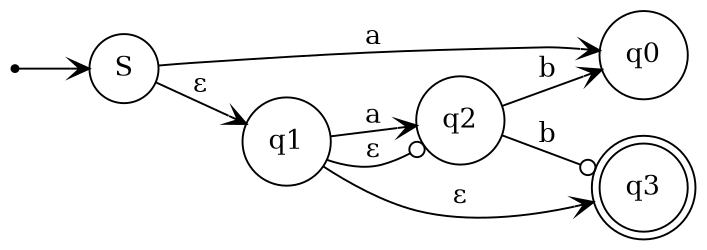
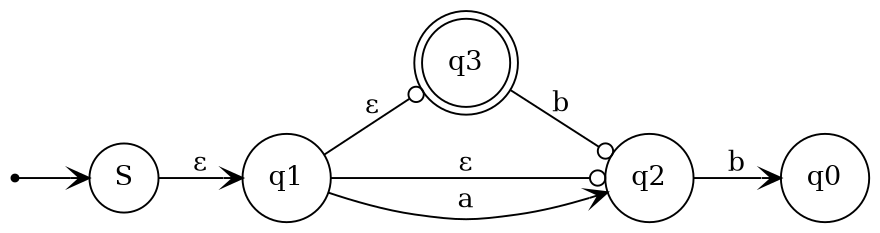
(369, 53) -> none
(541, 150) -> (555, 119)
(444, 215) -> (367, 127)
